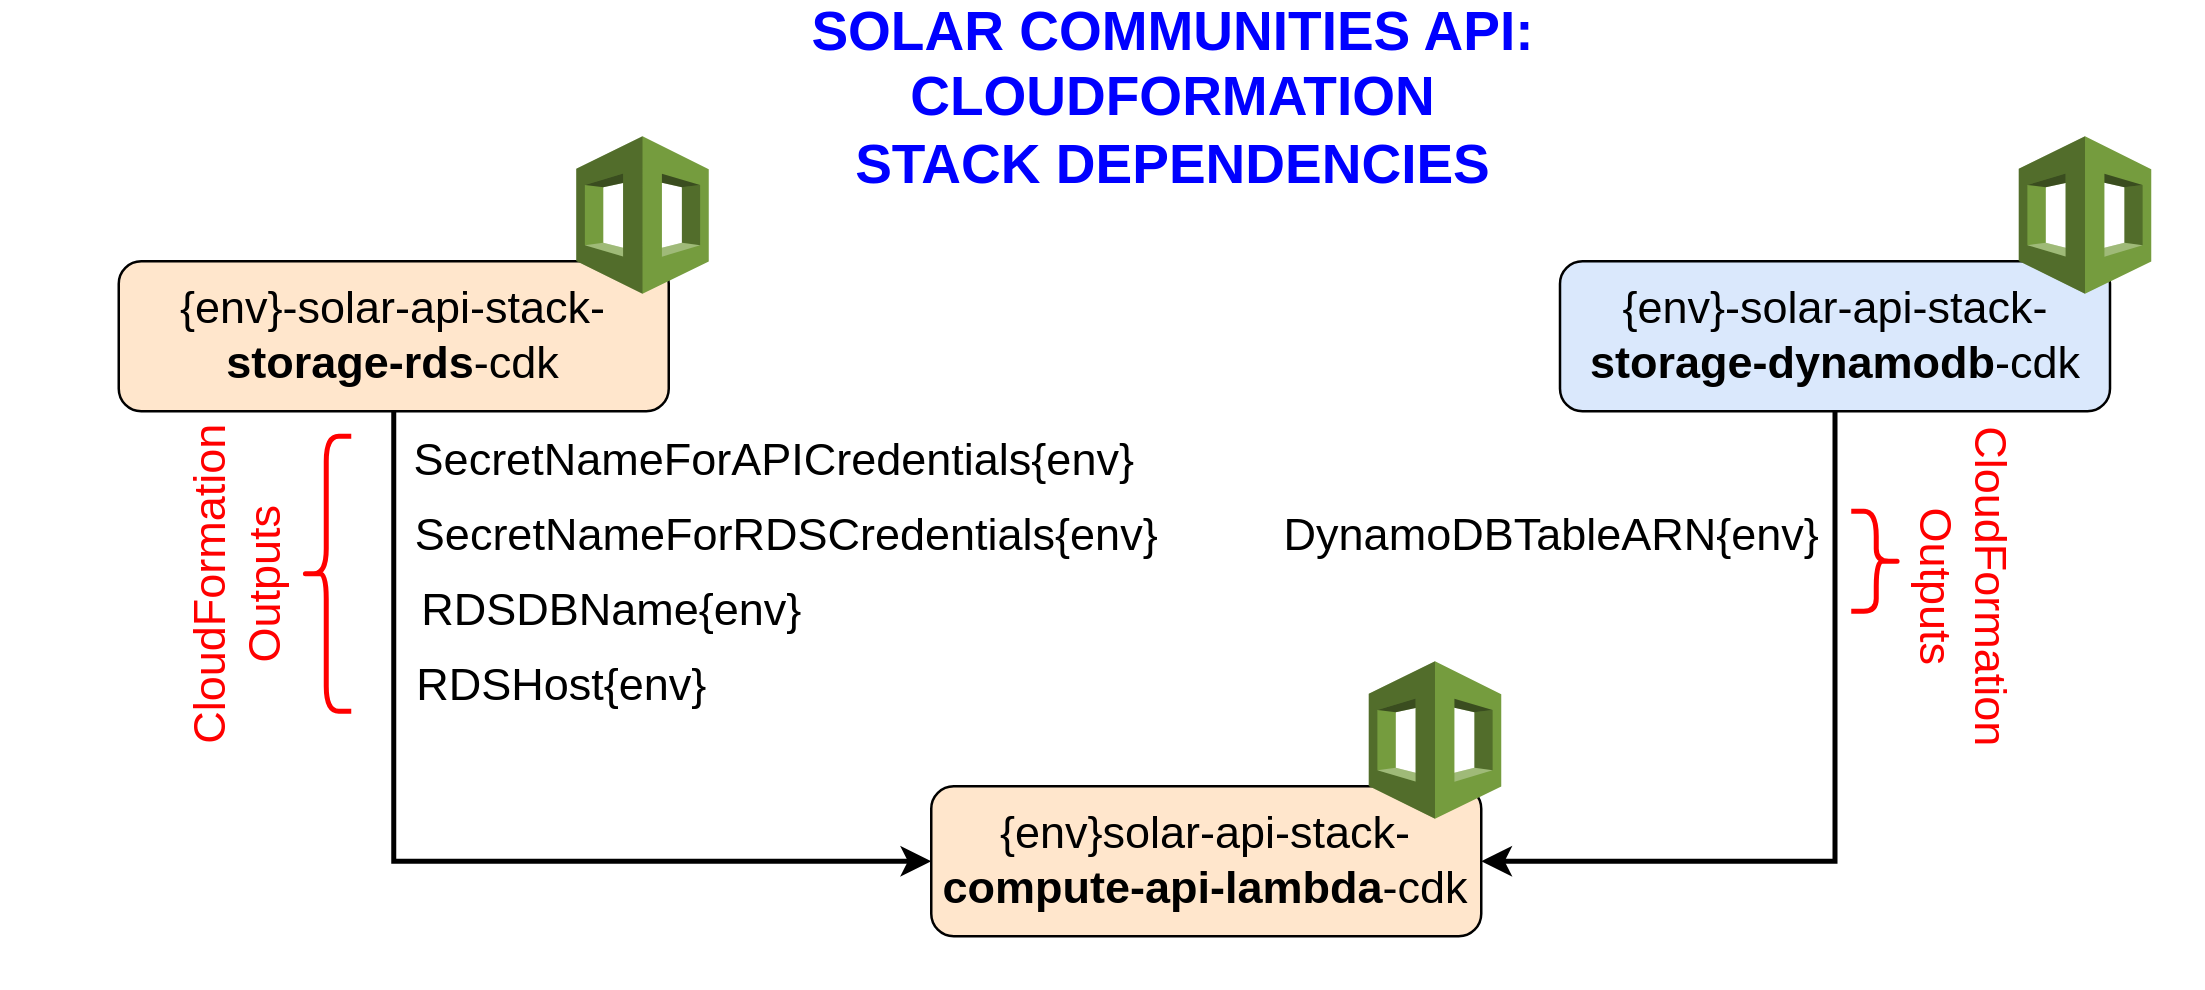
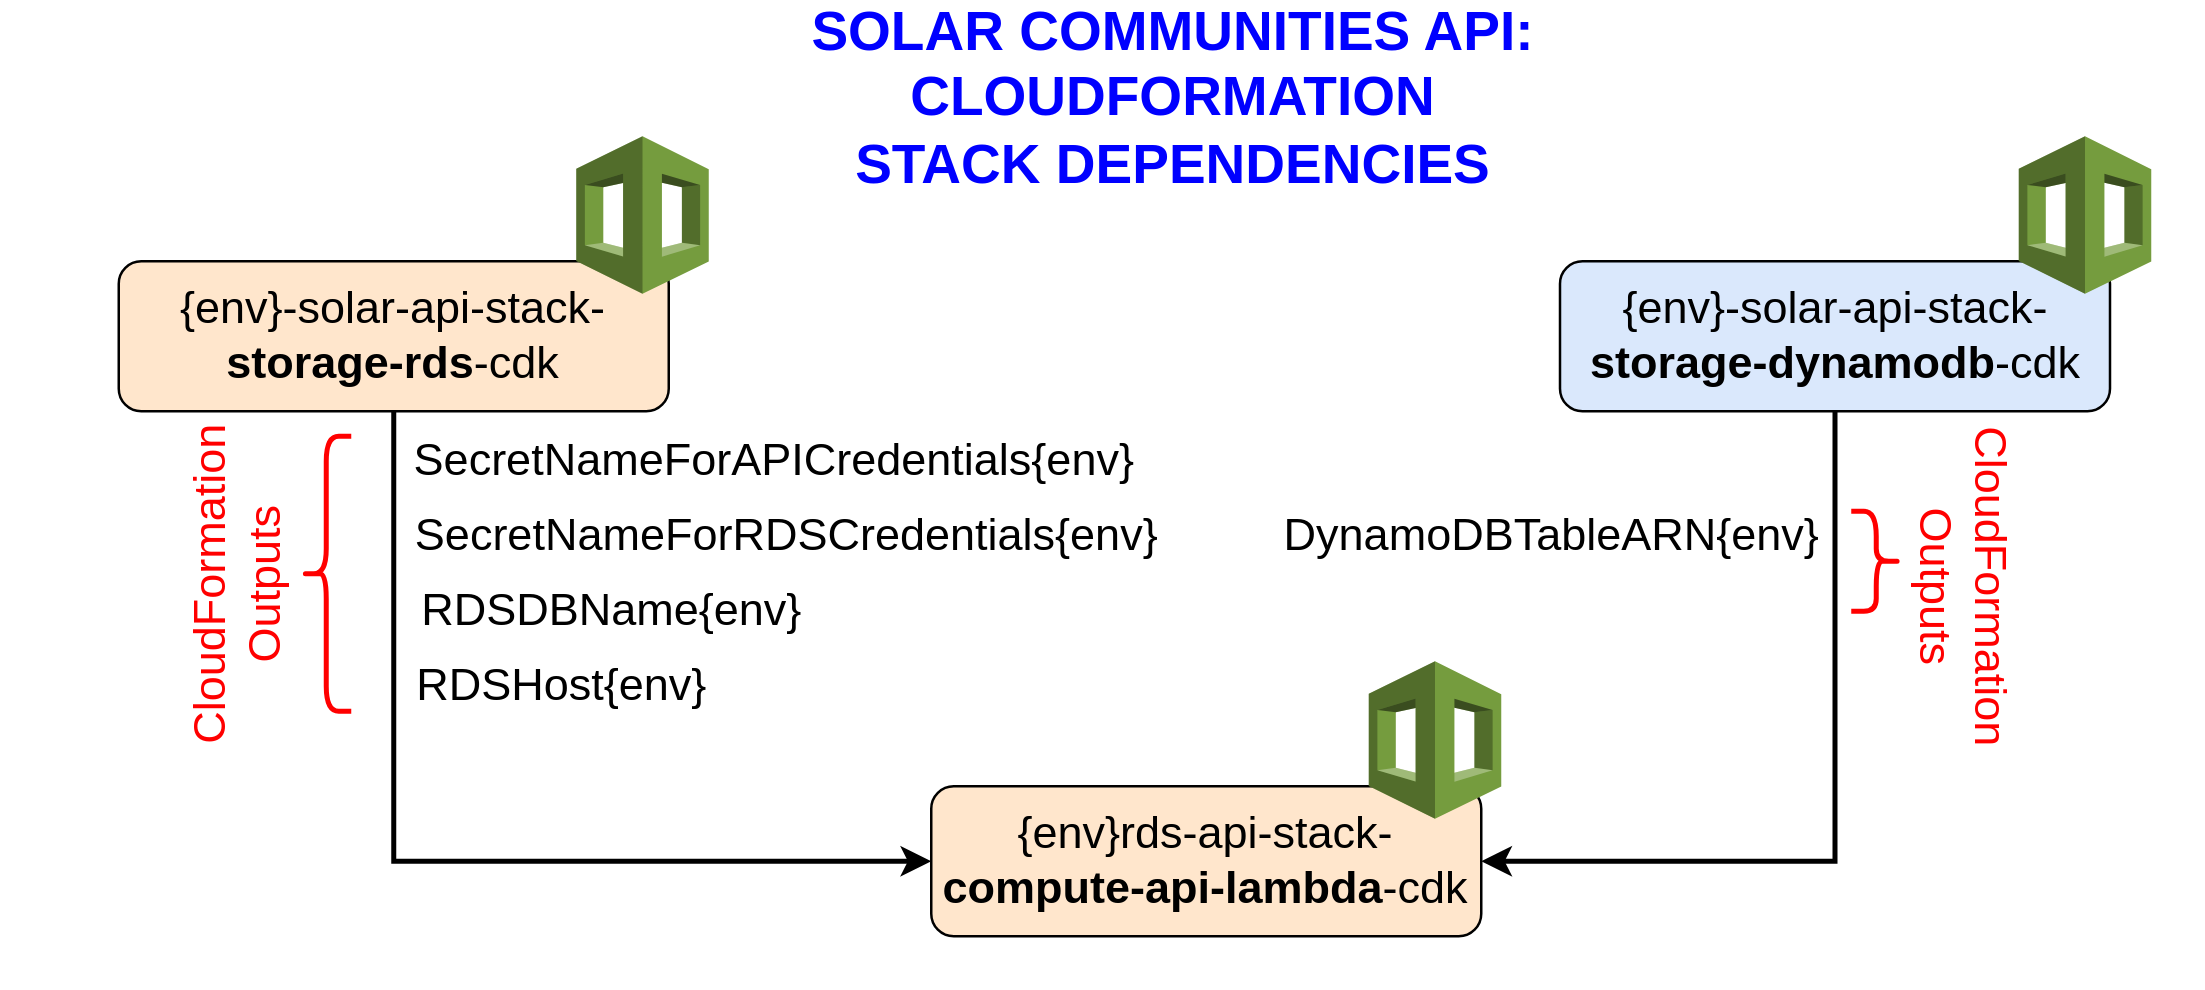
(1206, 861) -> (1206, 861)
